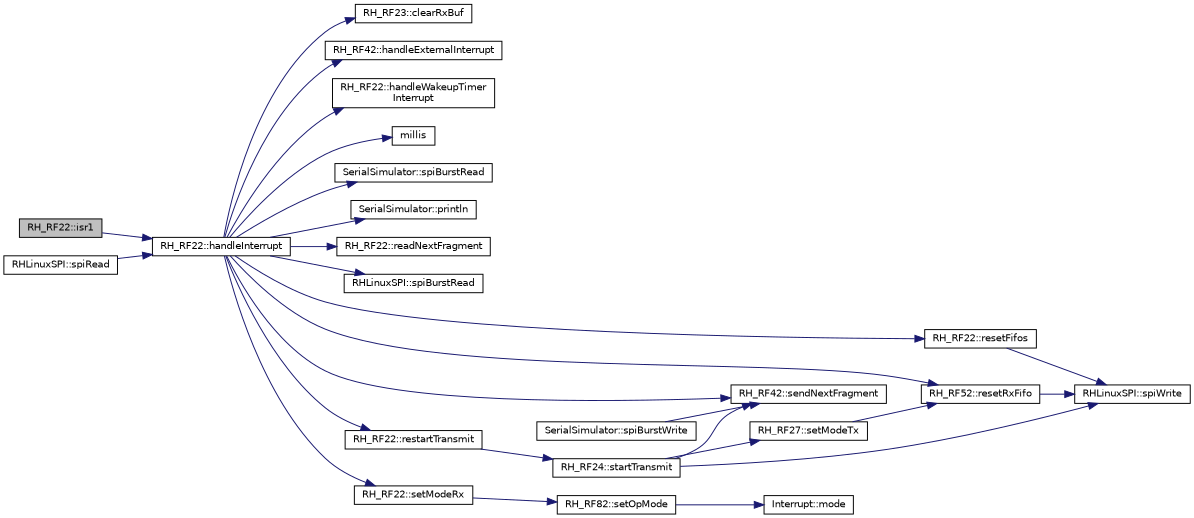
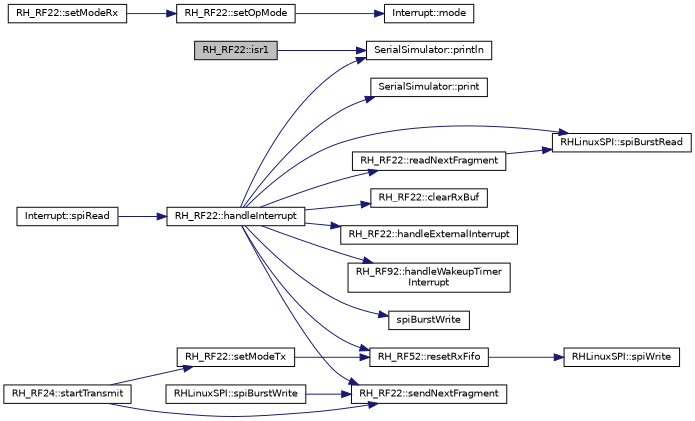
(414, 14) -> (429, 198)
(414, 50) -> (429, 235)
(414, 93) -> (429, 278)
(414, 136) -> (429, 320)
none -> (524, 152)
(414, 173) -> (429, 87)
(122, 235) -> (317, 50)
(61, 265) -> (67, 216)
(981, 339) -> none
(272, 385) -> none
(809, 394) -> (429, 394)
(616, 431) -> (236, 394)
(809, 431) -> (236, 357)
(414, 440) -> none
(886, 449) -> none
(616, 505) -> (236, 14)
